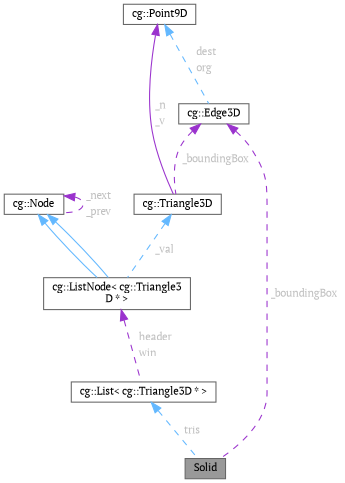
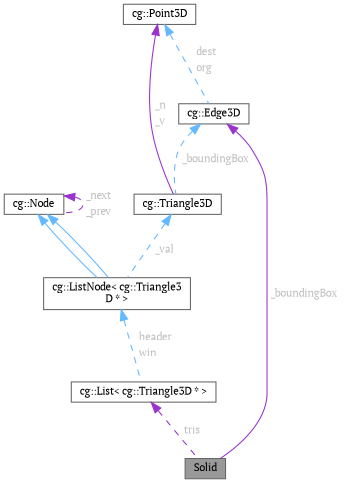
(160, 14) -> (160, 14)
(176, 160) -> (176, 160)
(267, 299) -> (267, 299)
(133, 351) -> (133, 351)
(178, 435) -> (178, 435)
